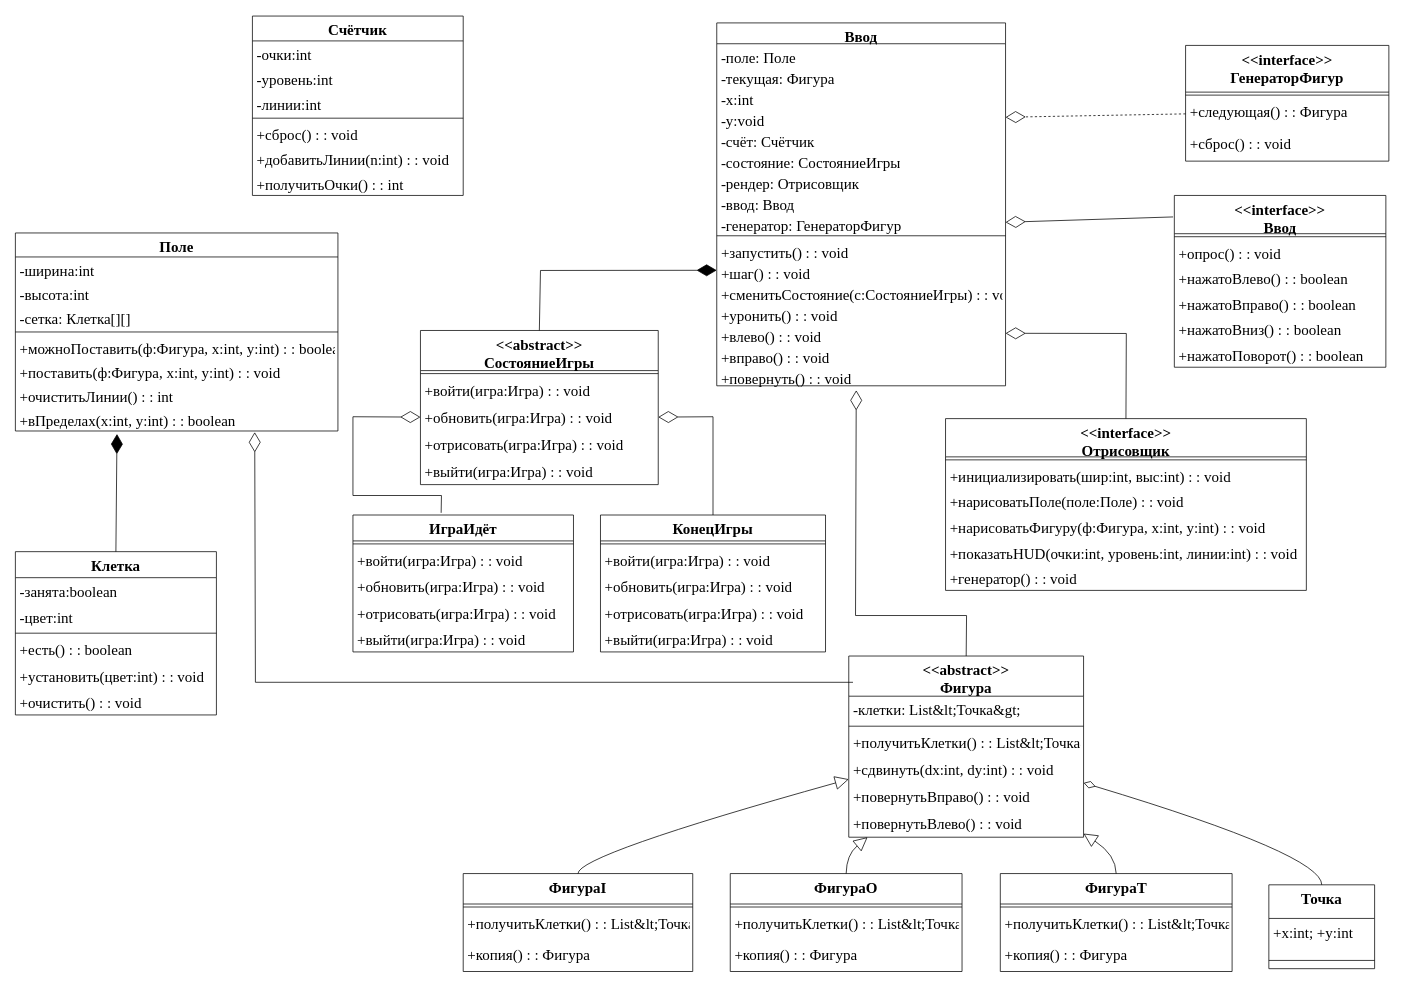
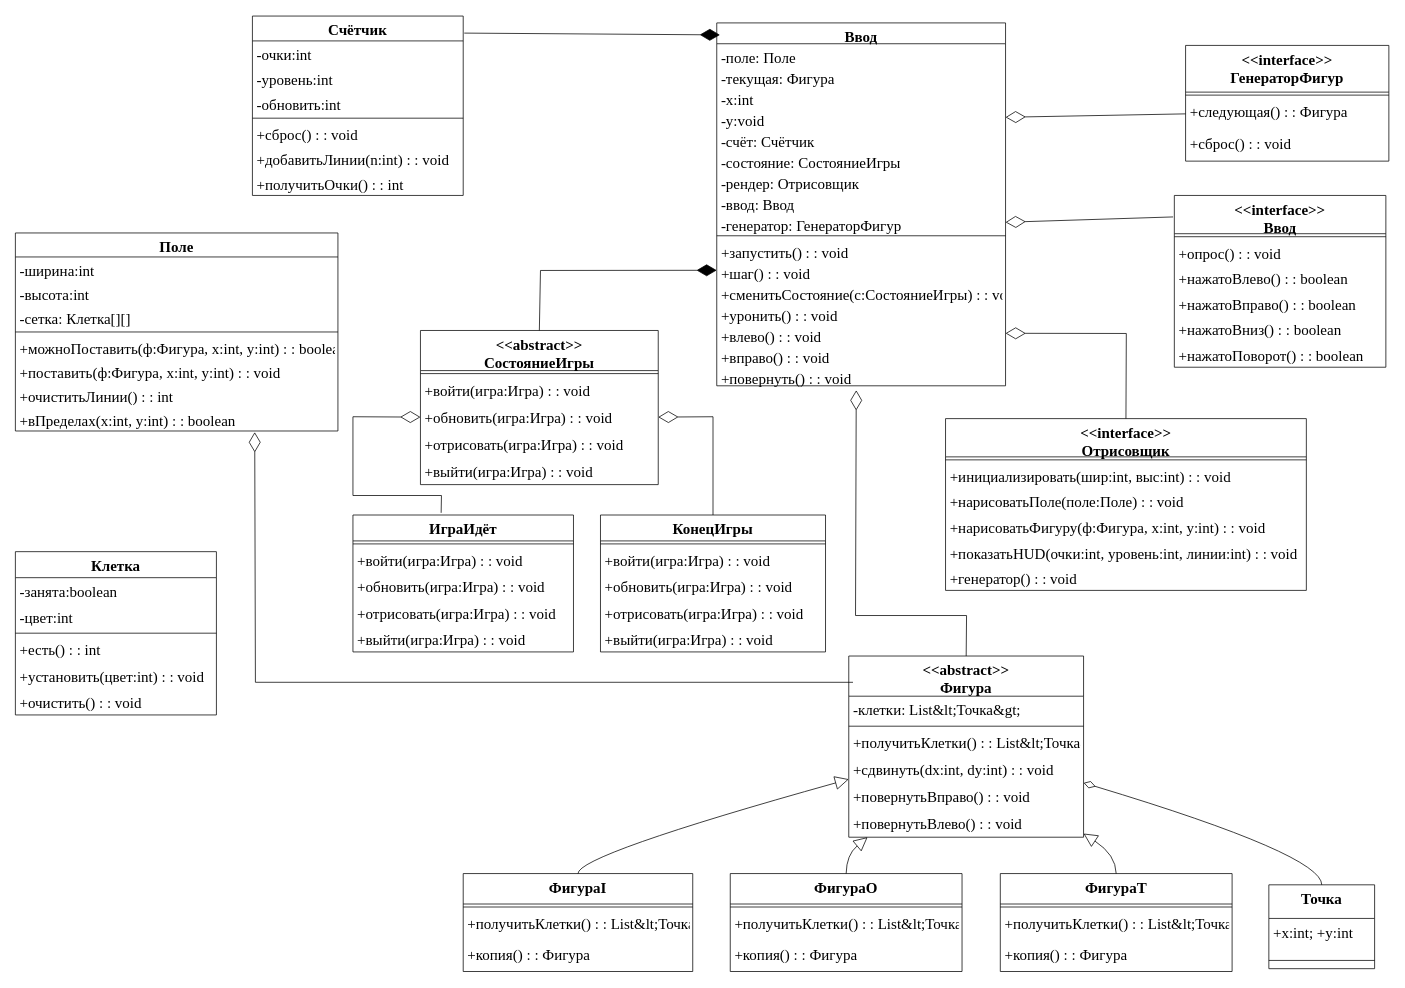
none -> (522, 33)
(295, 105) -> (307, 105)
(1105, 115) -> (1105, 115)
(116, 488) -> none
(88, 650) -> (71, 650)
